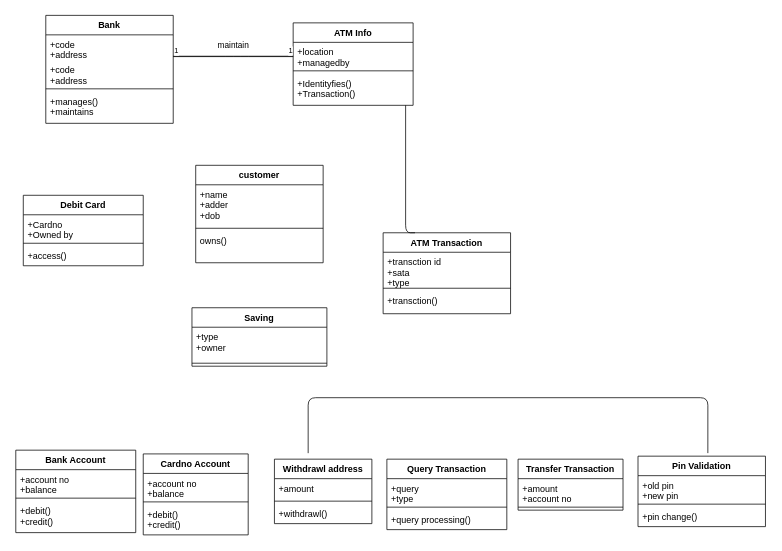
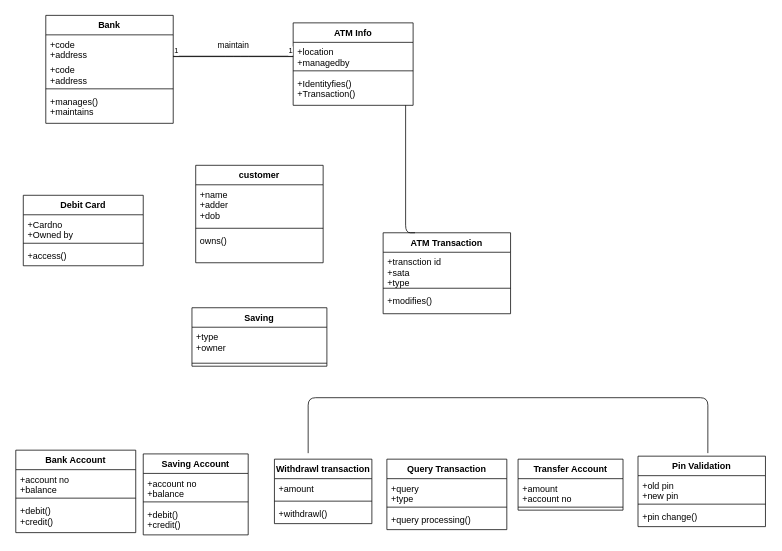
(419, 302) -> (412, 302)
(195, 464) -> (195, 464)
(323, 470) -> (323, 470)
(570, 470) -> (570, 470)
